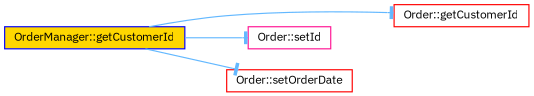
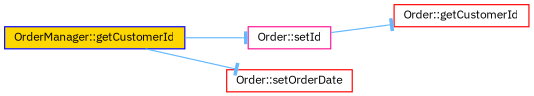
(268, 13) -> (359, 29)
